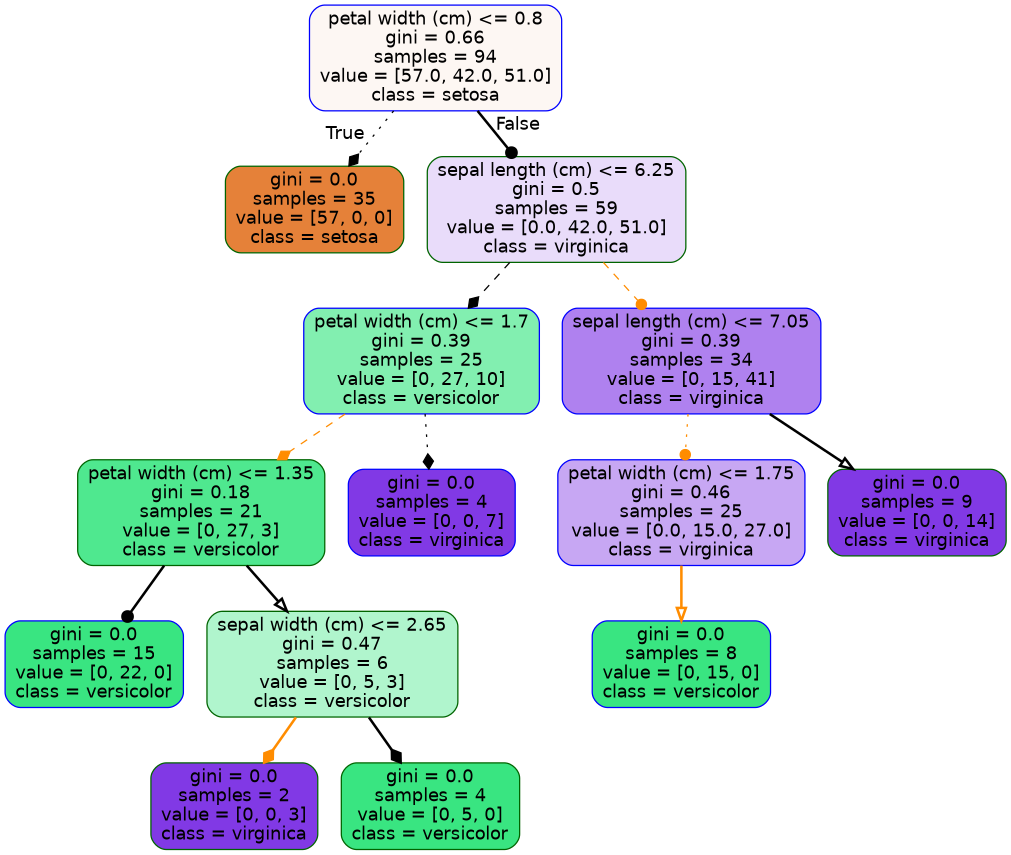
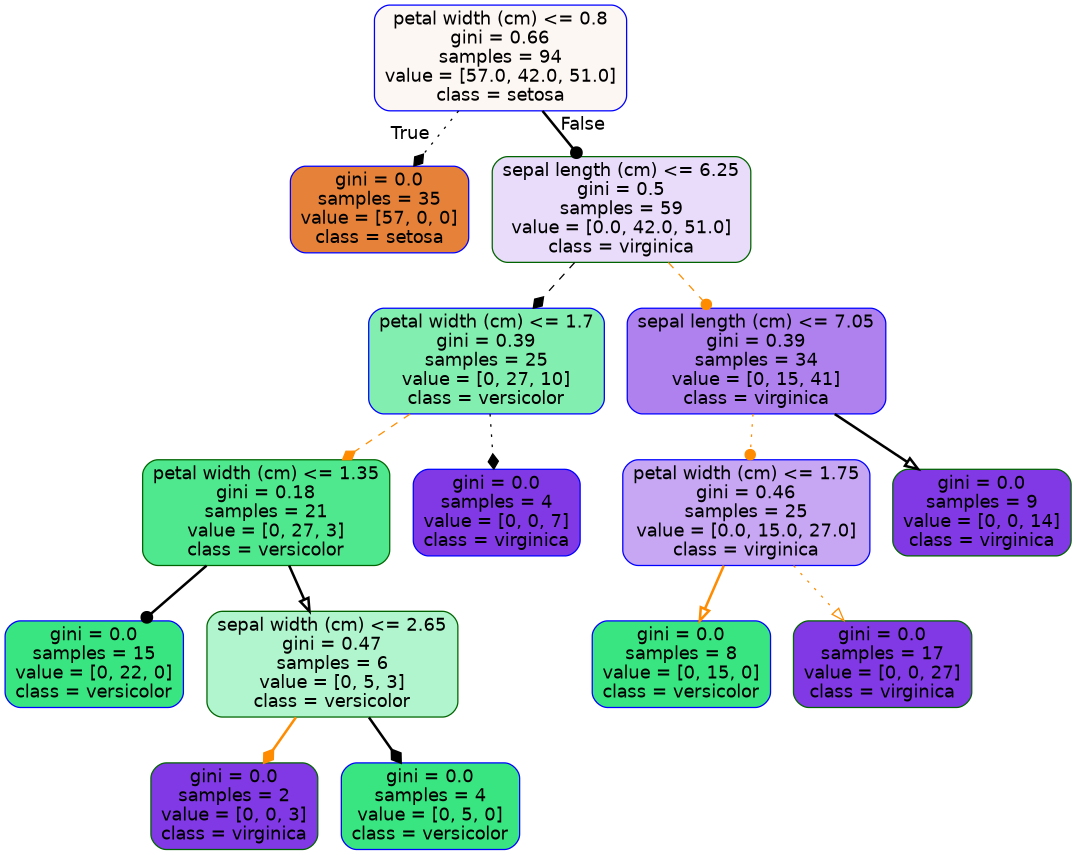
(315, 210) -> (380, 210)
none -> (883, 664)
(430, 806) -> (430, 806)
